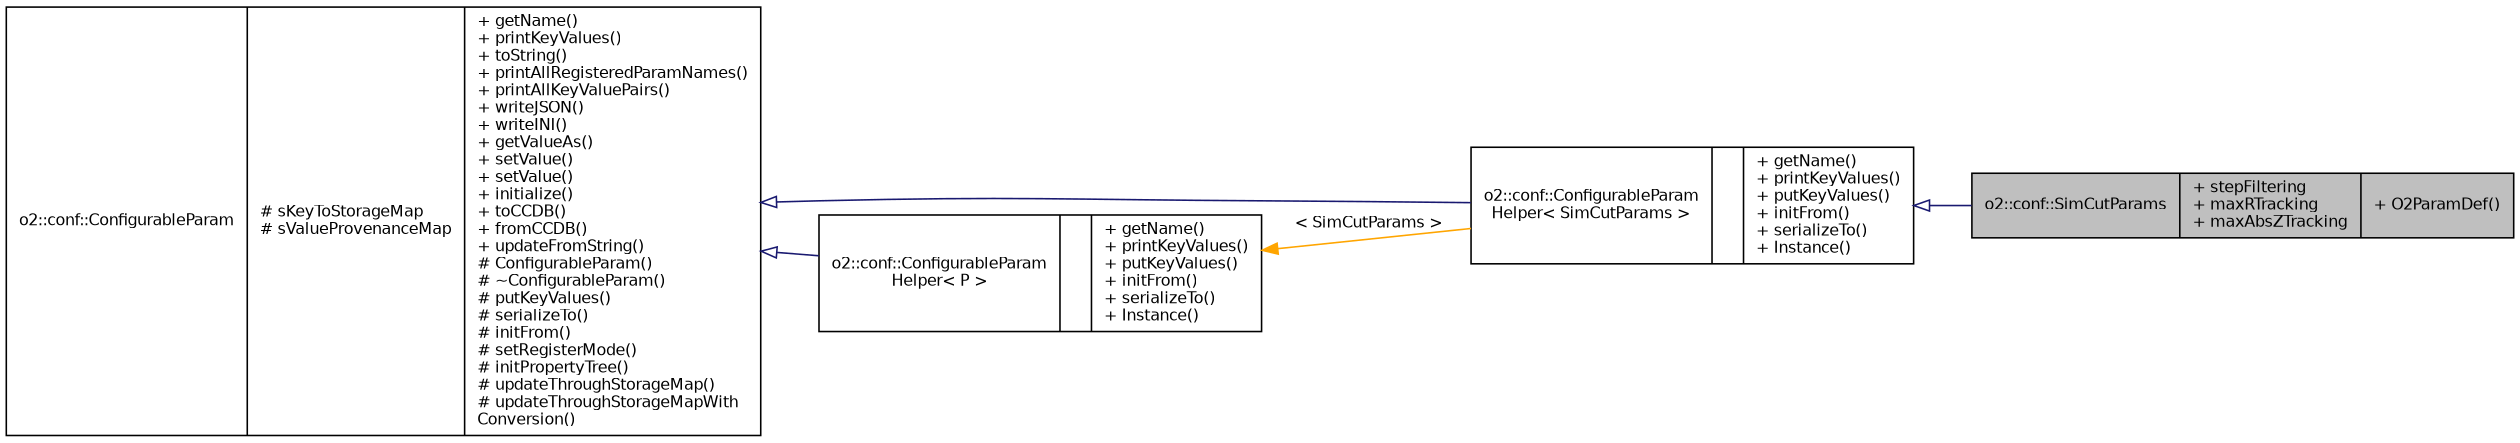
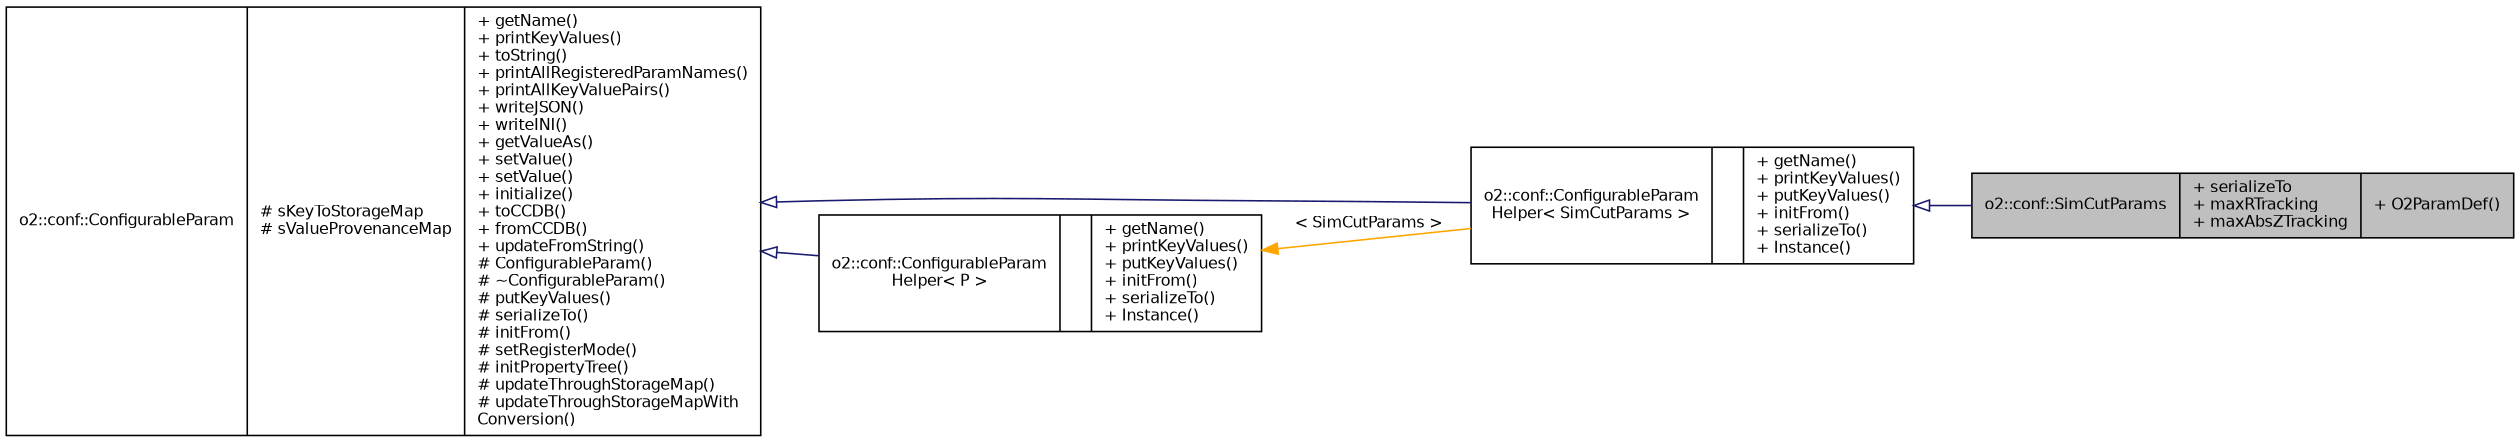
(2250, 187) -> (2243, 187)
